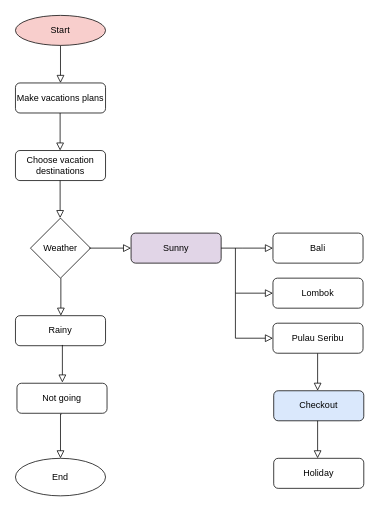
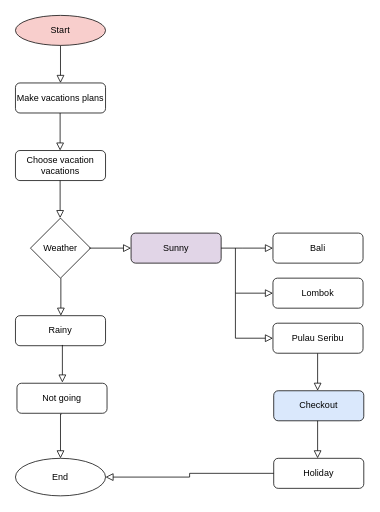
(60, 165) -> (60, 165)
none -> (192, 473)
